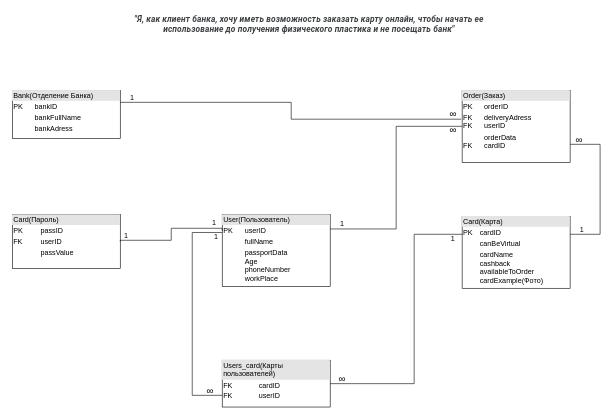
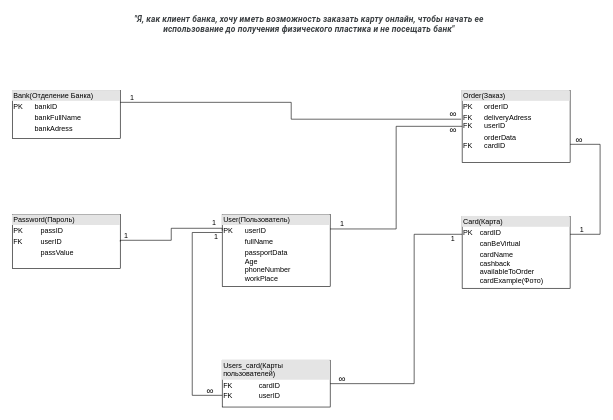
(36, 232) -> (45, 232)
